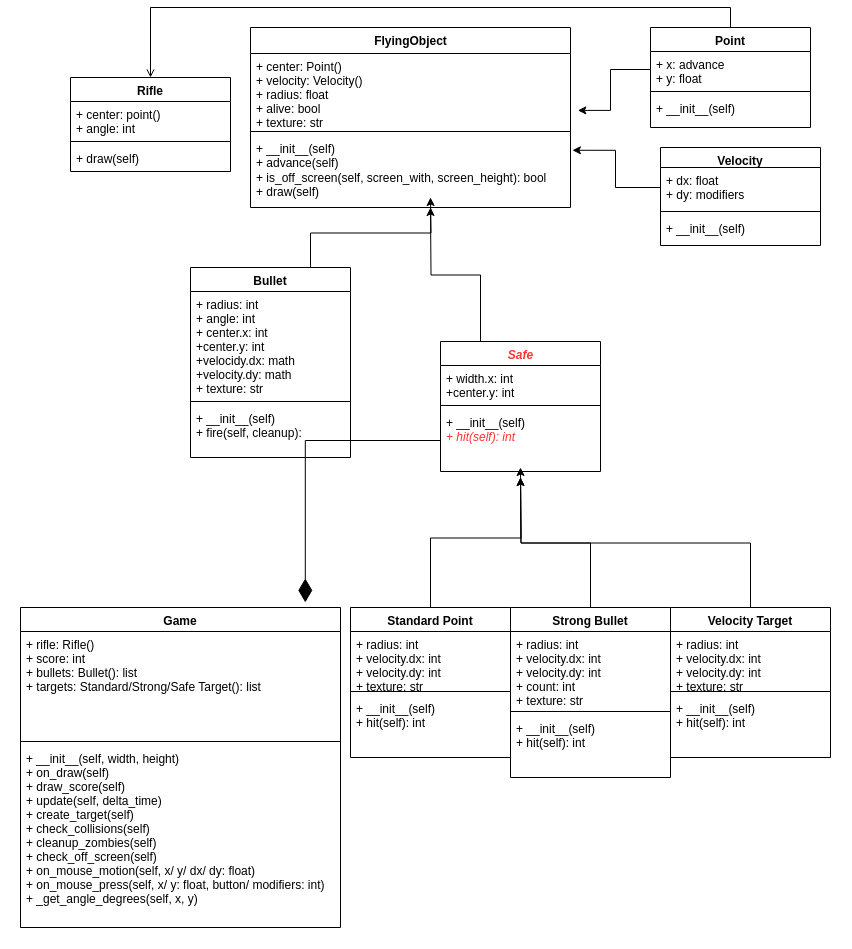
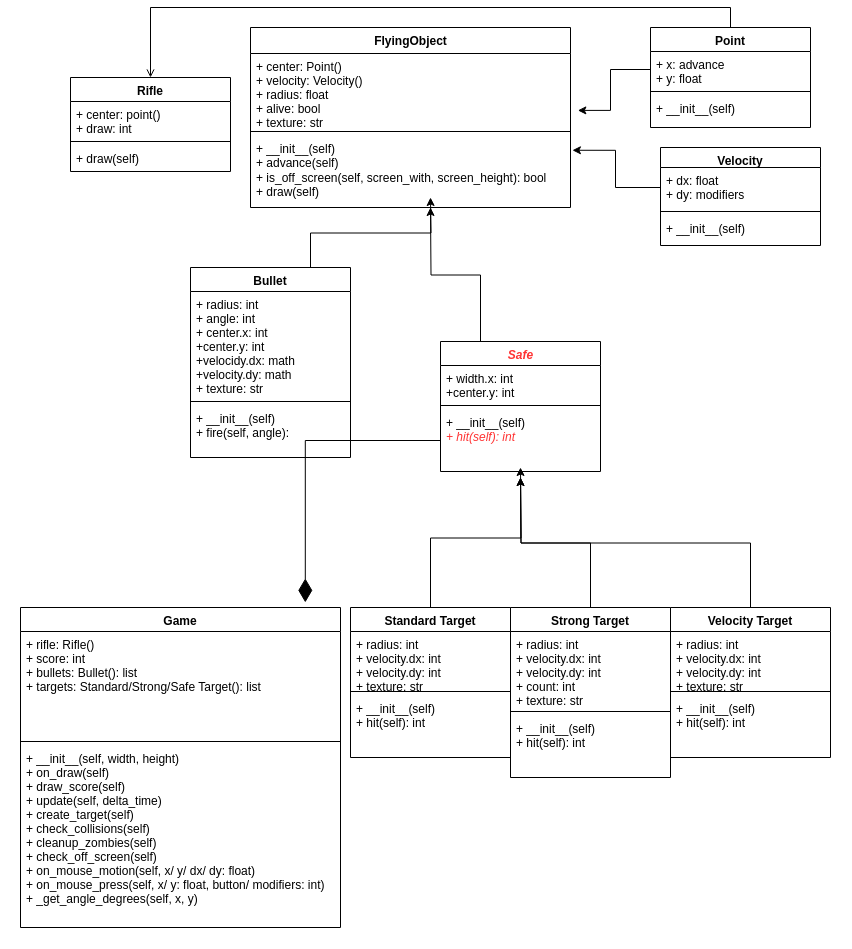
(127, 115) -> (127, 115)
(244, 419) -> (244, 419)
(430, 621) -> (430, 621)
(590, 621) -> (590, 621)
